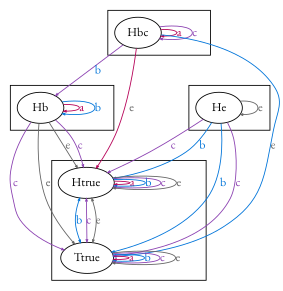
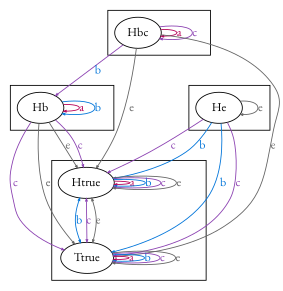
(124, 110) -> (124, 110)
(268, 156) -> (268, 156)
